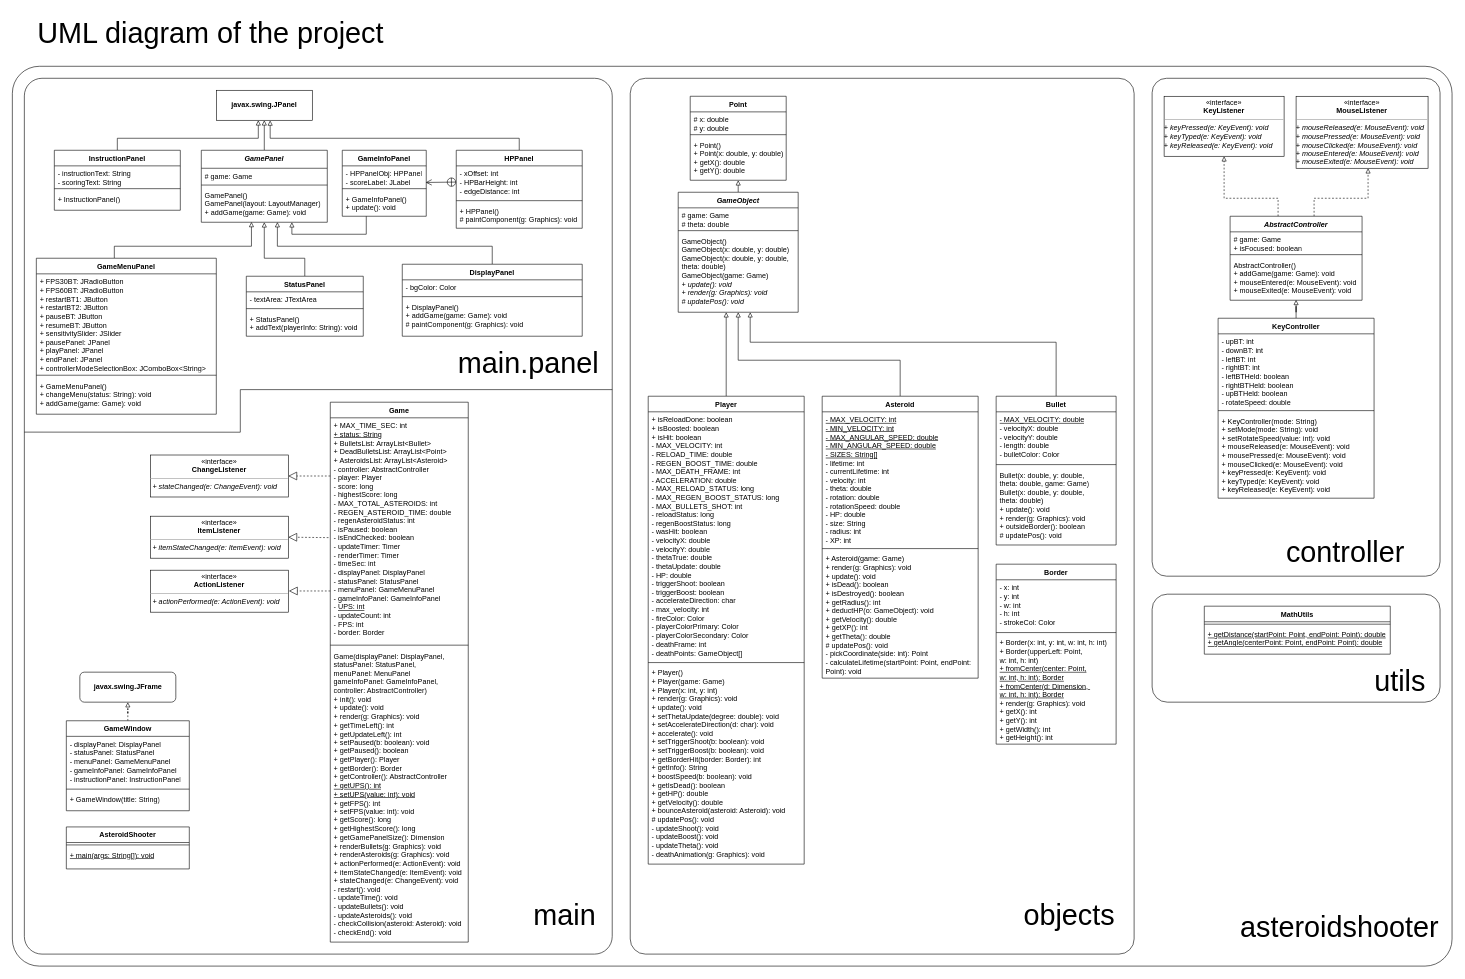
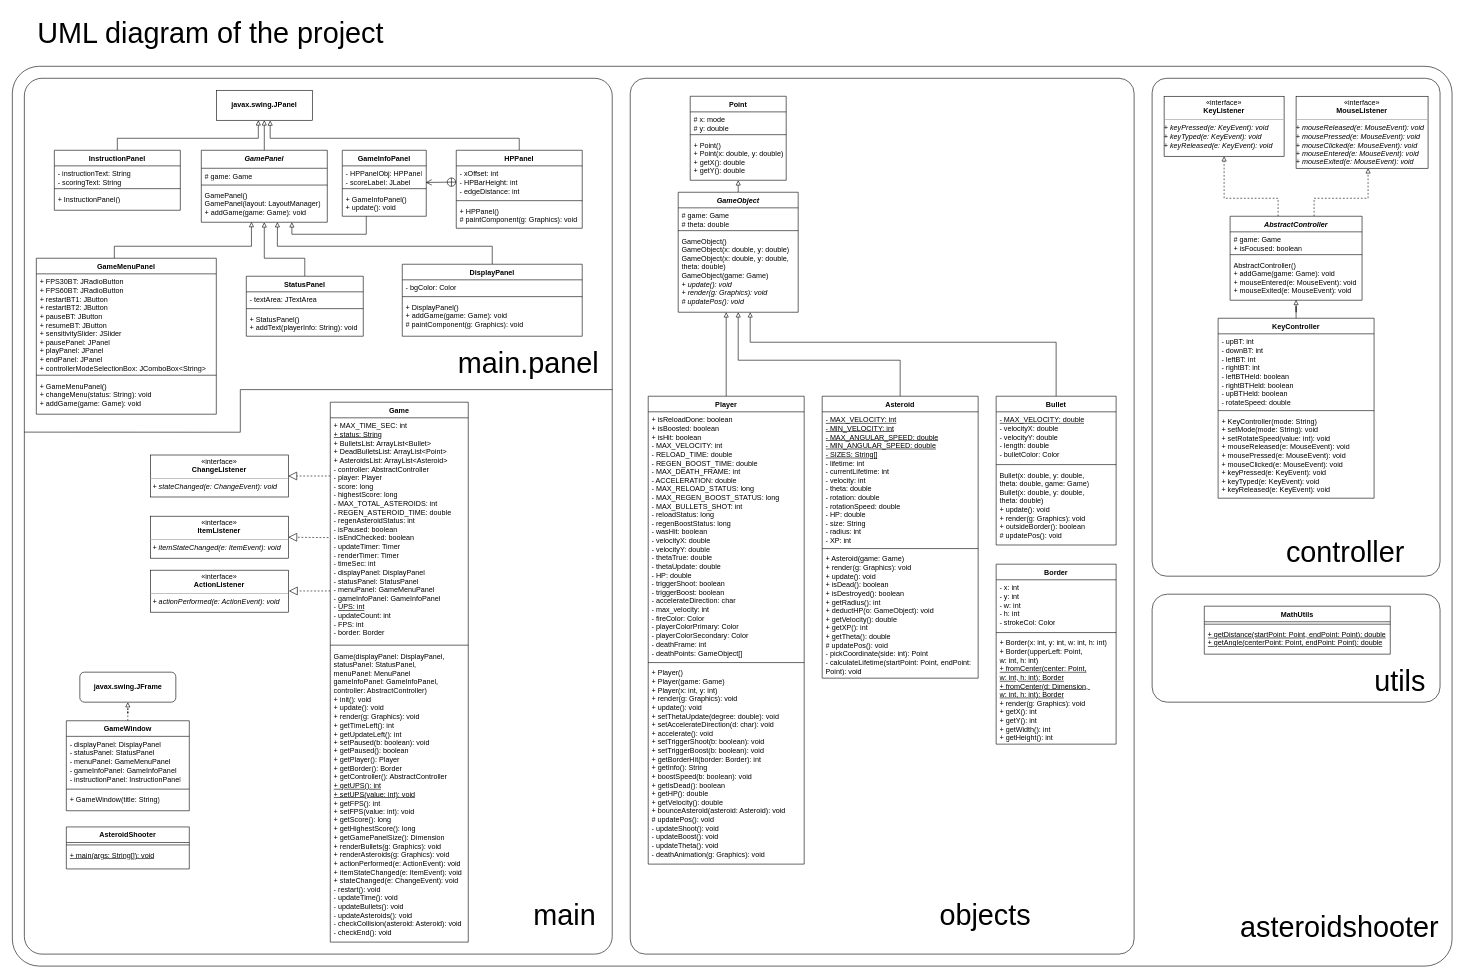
(712, 125) -> (712, 125)
(1062, 915) -> (978, 915)
